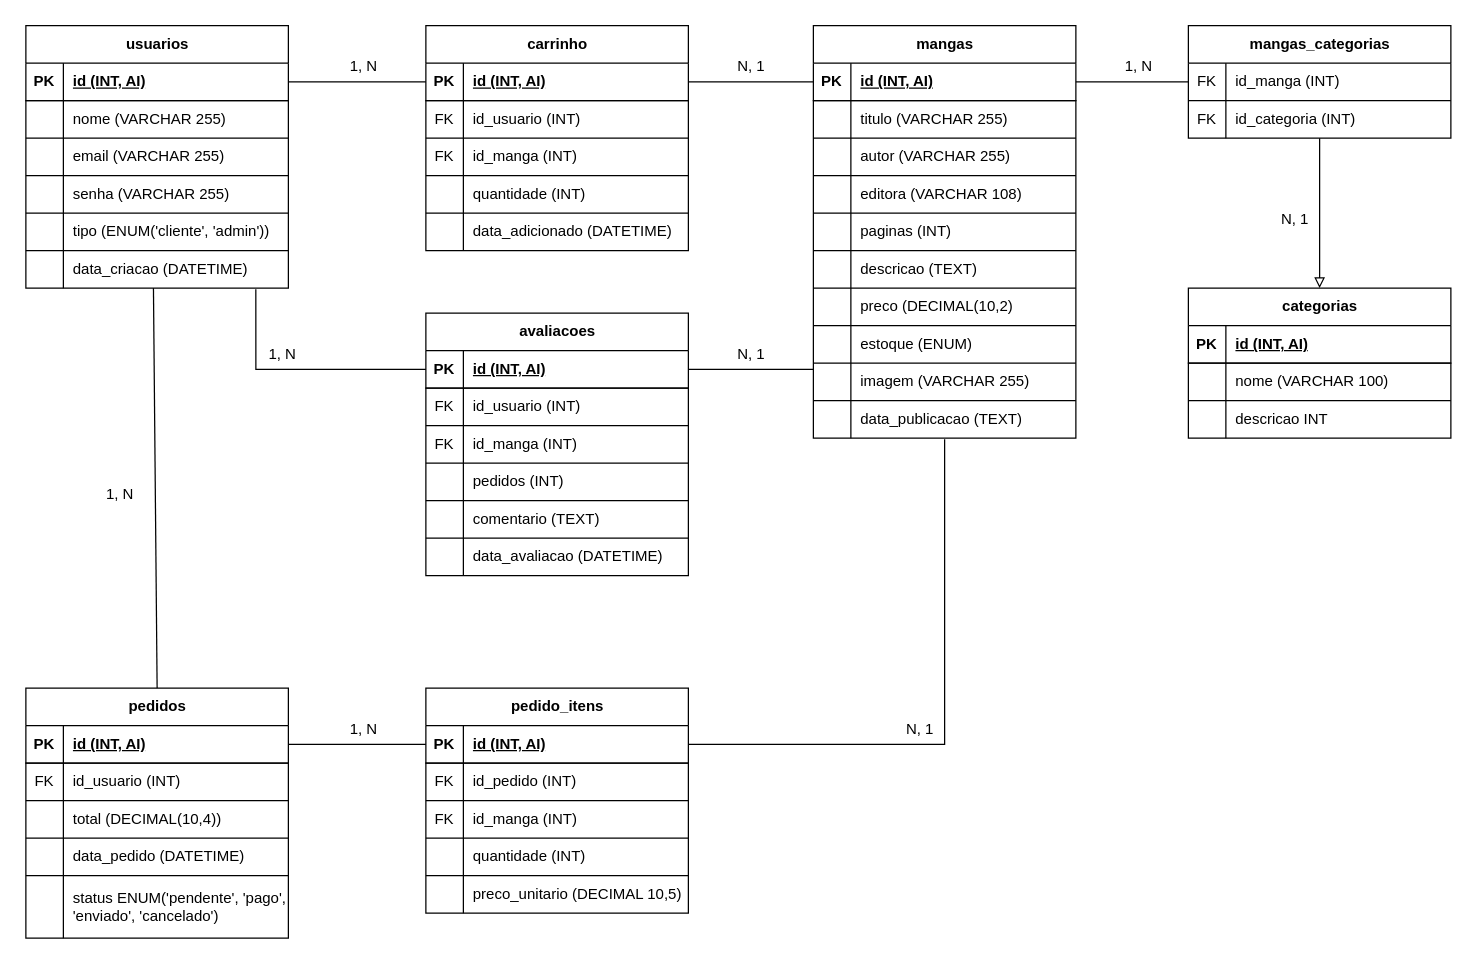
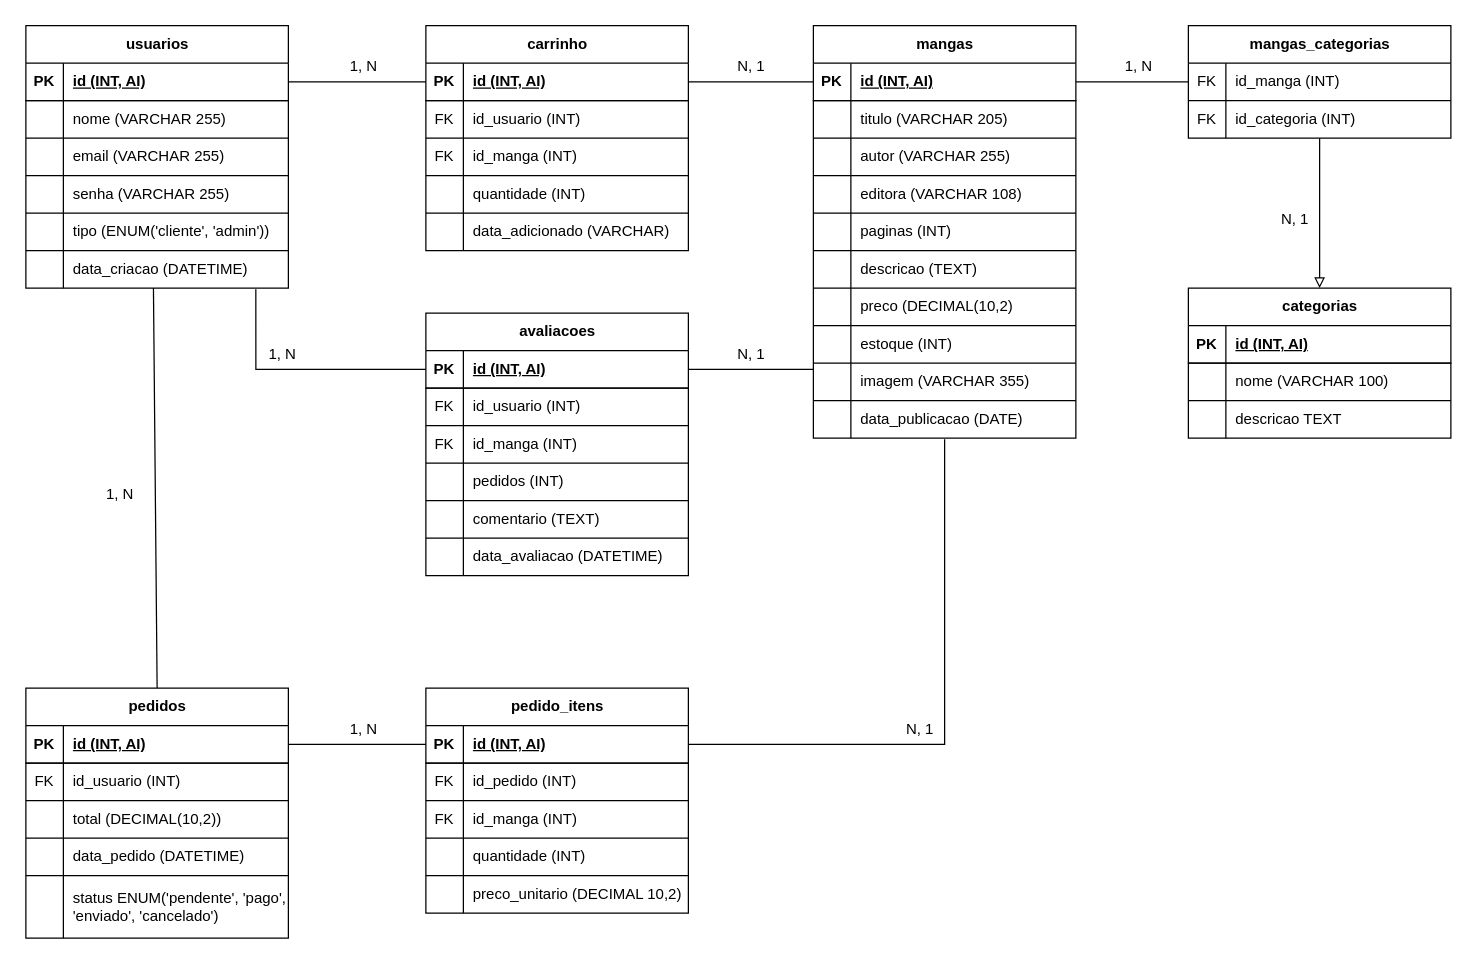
(937, 119) -> (937, 119)
(576, 232) -> (572, 232)
(917, 344) -> (913, 344)
(939, 382) -> (939, 382)
(947, 419) -> (947, 419)
(1286, 419) -> (1291, 419)
(155, 819) -> (155, 819)
(581, 894) -> (581, 894)
